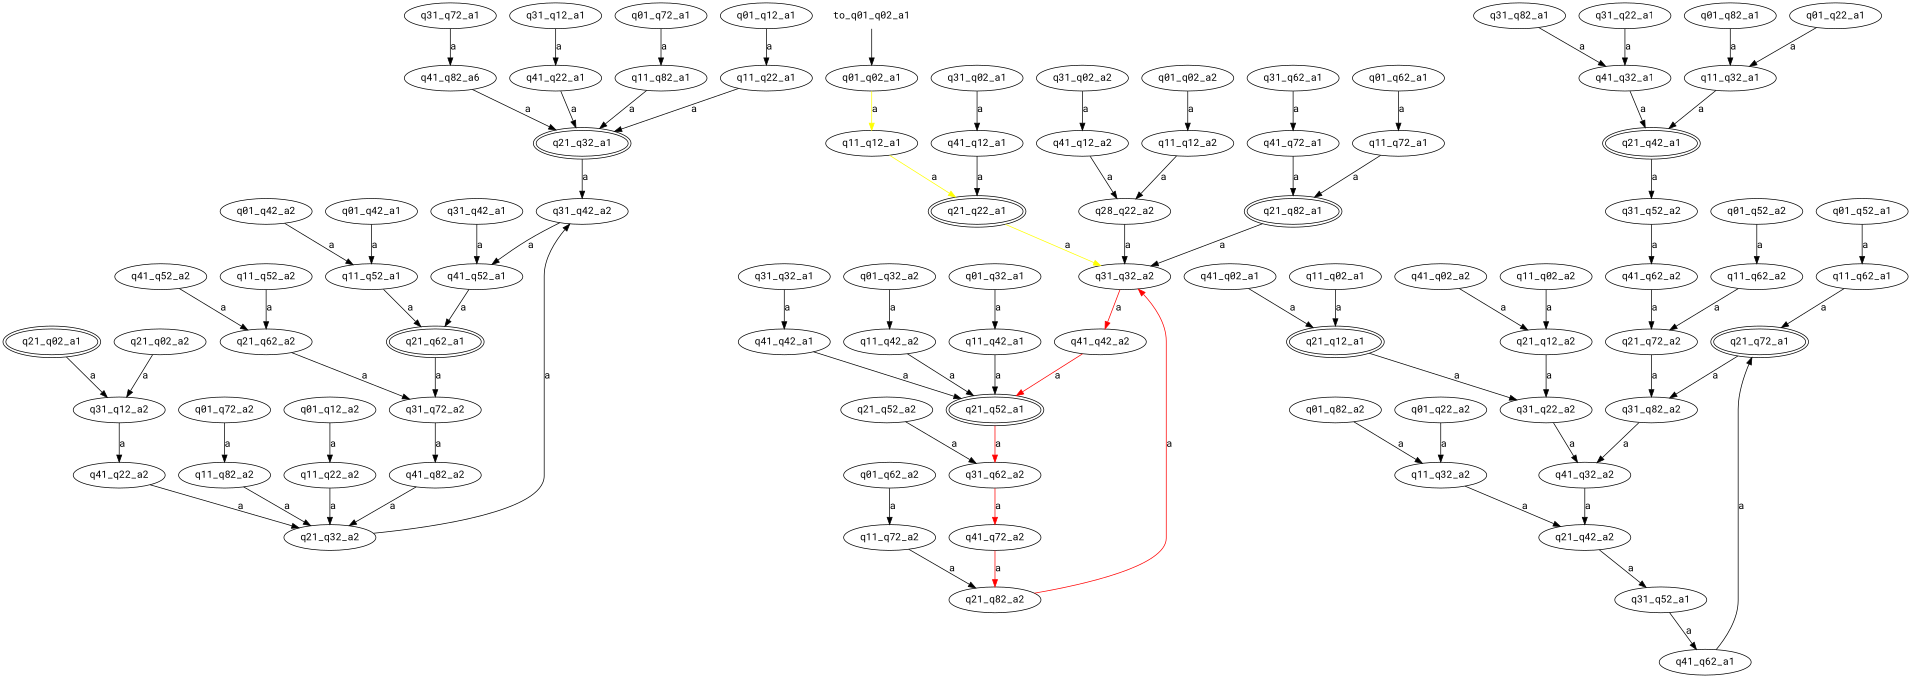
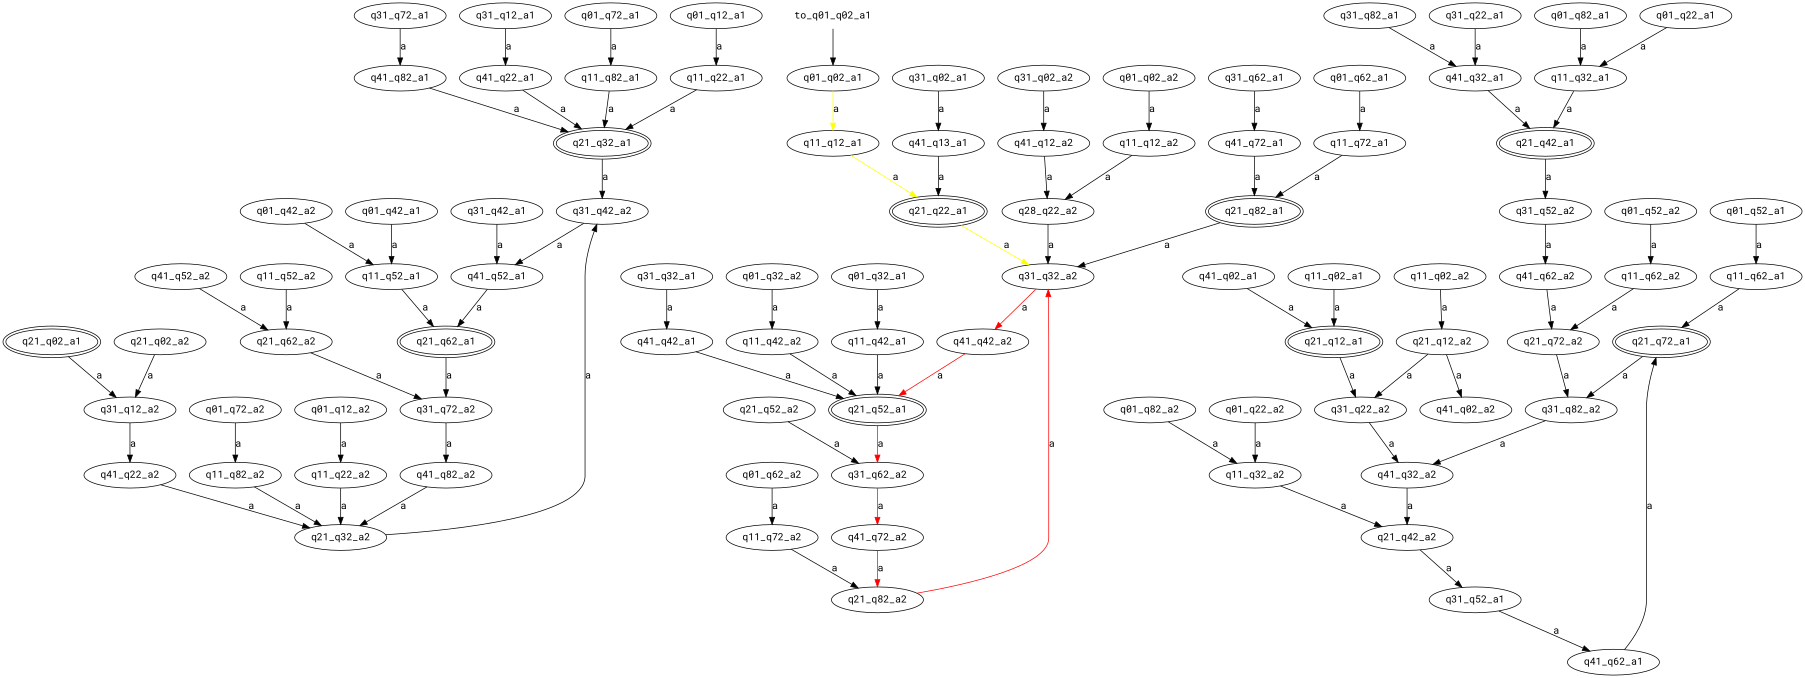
(450, 78) -> (400, 78)
(977, 143) -> (938, 143)
(1490, 307) -> (1453, 372)
